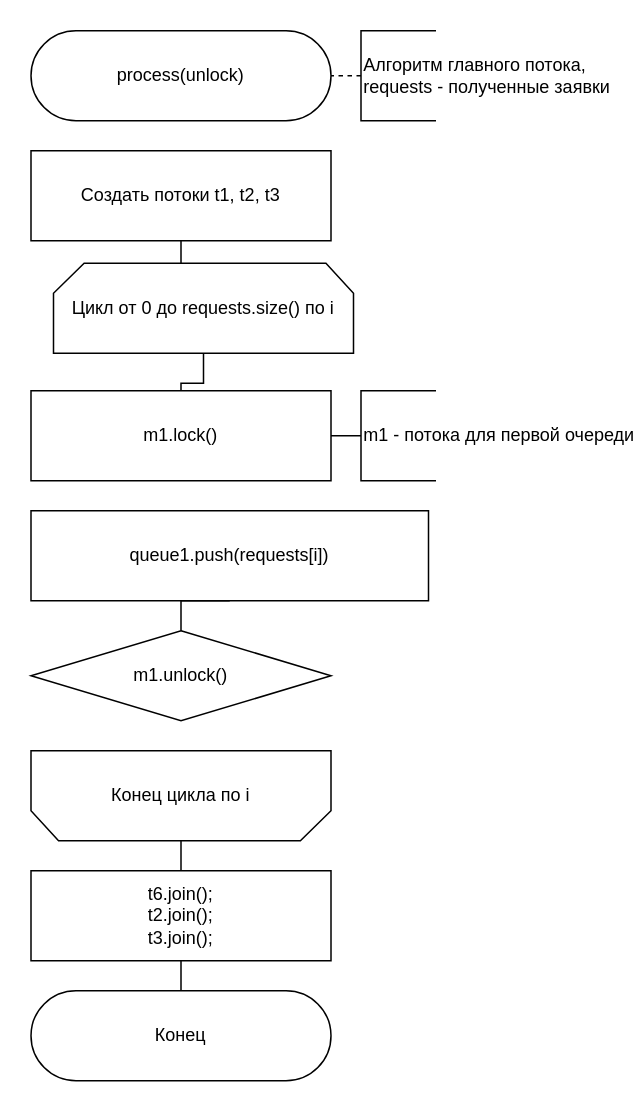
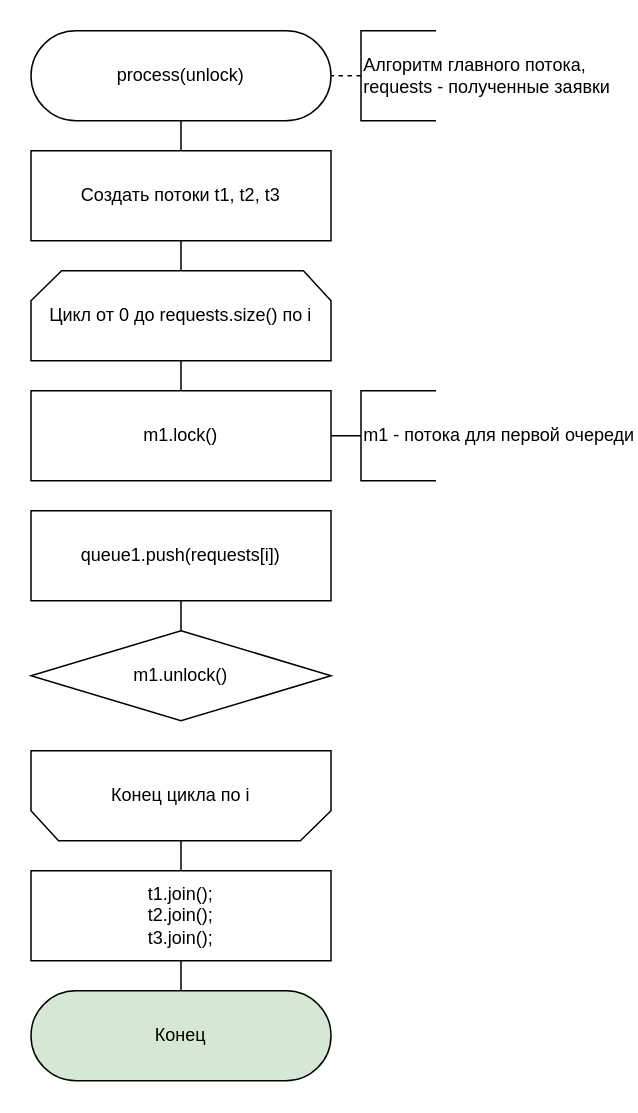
none -> (181, 136)
(203, 308) -> (181, 316)
(230, 556) -> (181, 556)
(181, 916) -> (181, 916)
(181, 1036) -> (181, 1036)
